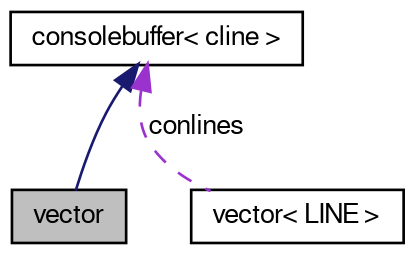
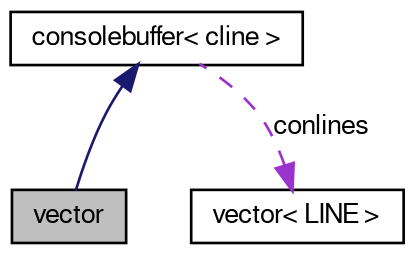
(157, 153) -> (252, 106)
